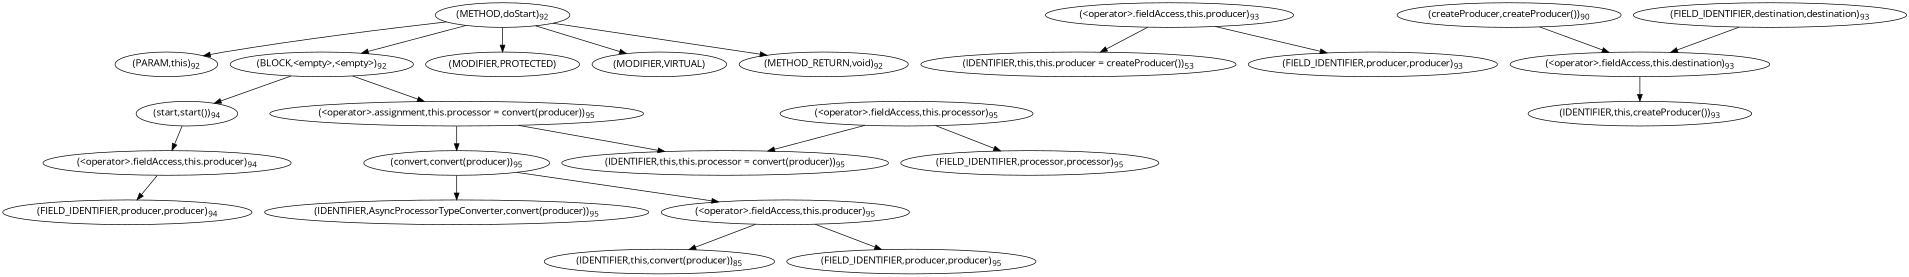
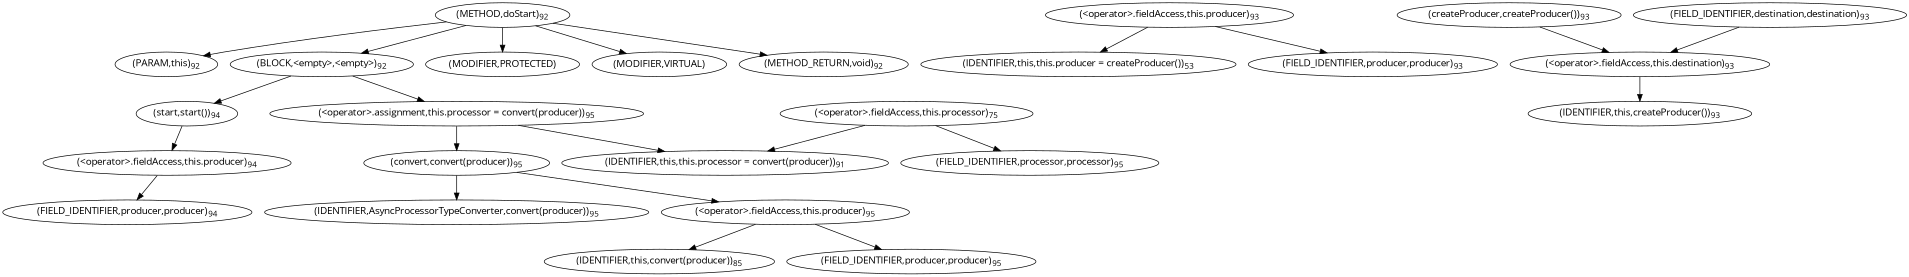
(1585, 14) -> (1585, 14)
(994, 113) -> (994, 113)
(840, 162) -> (840, 162)
